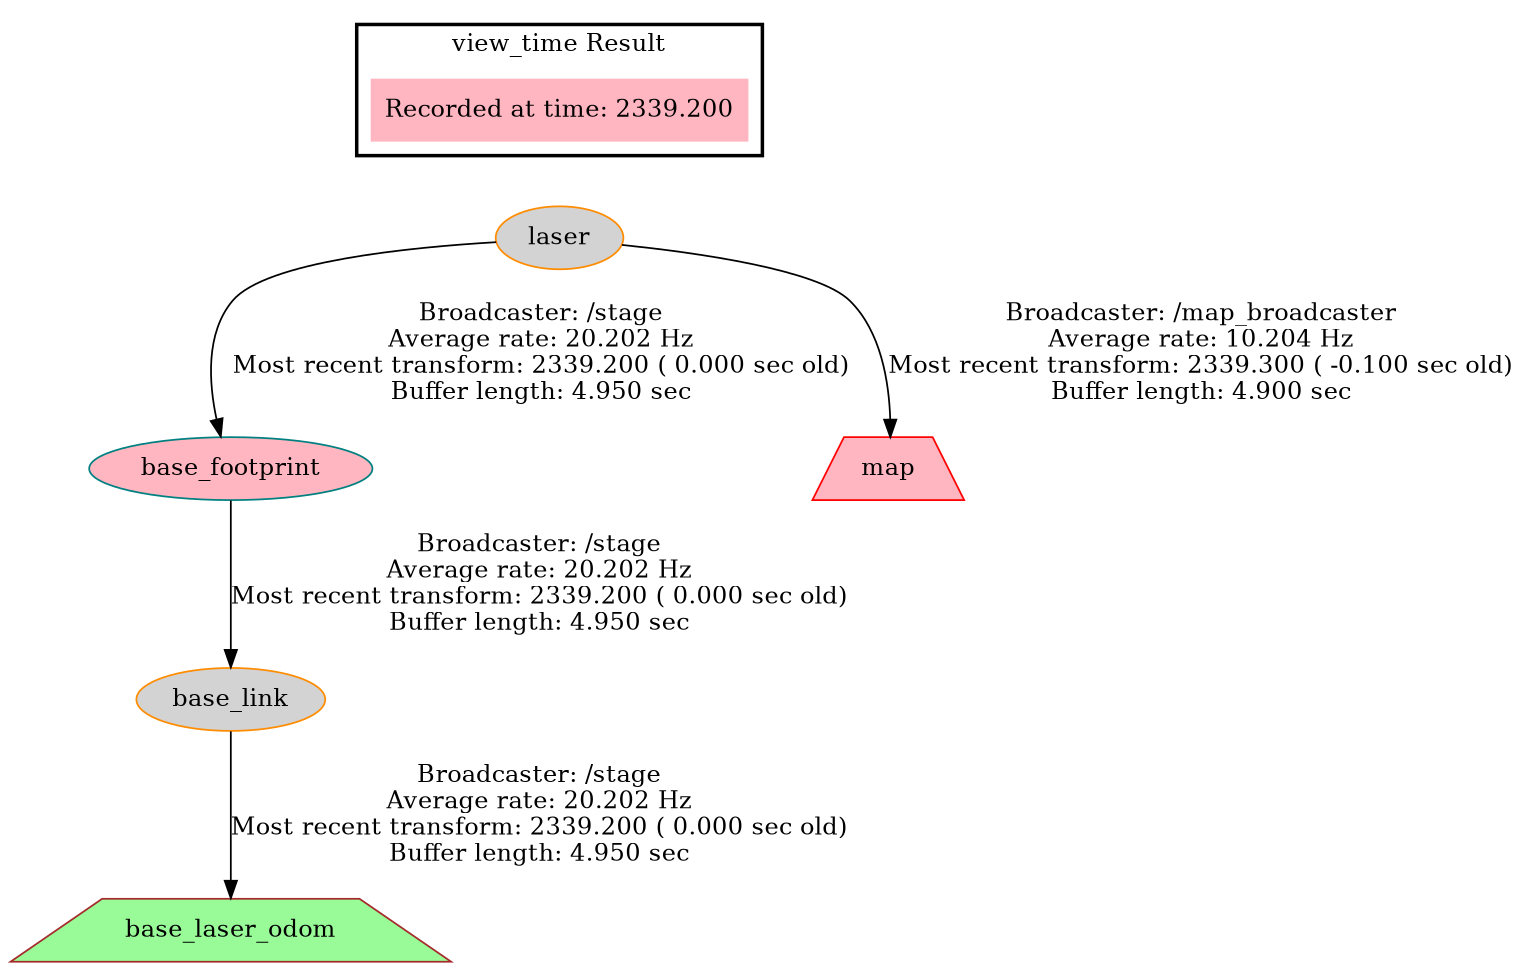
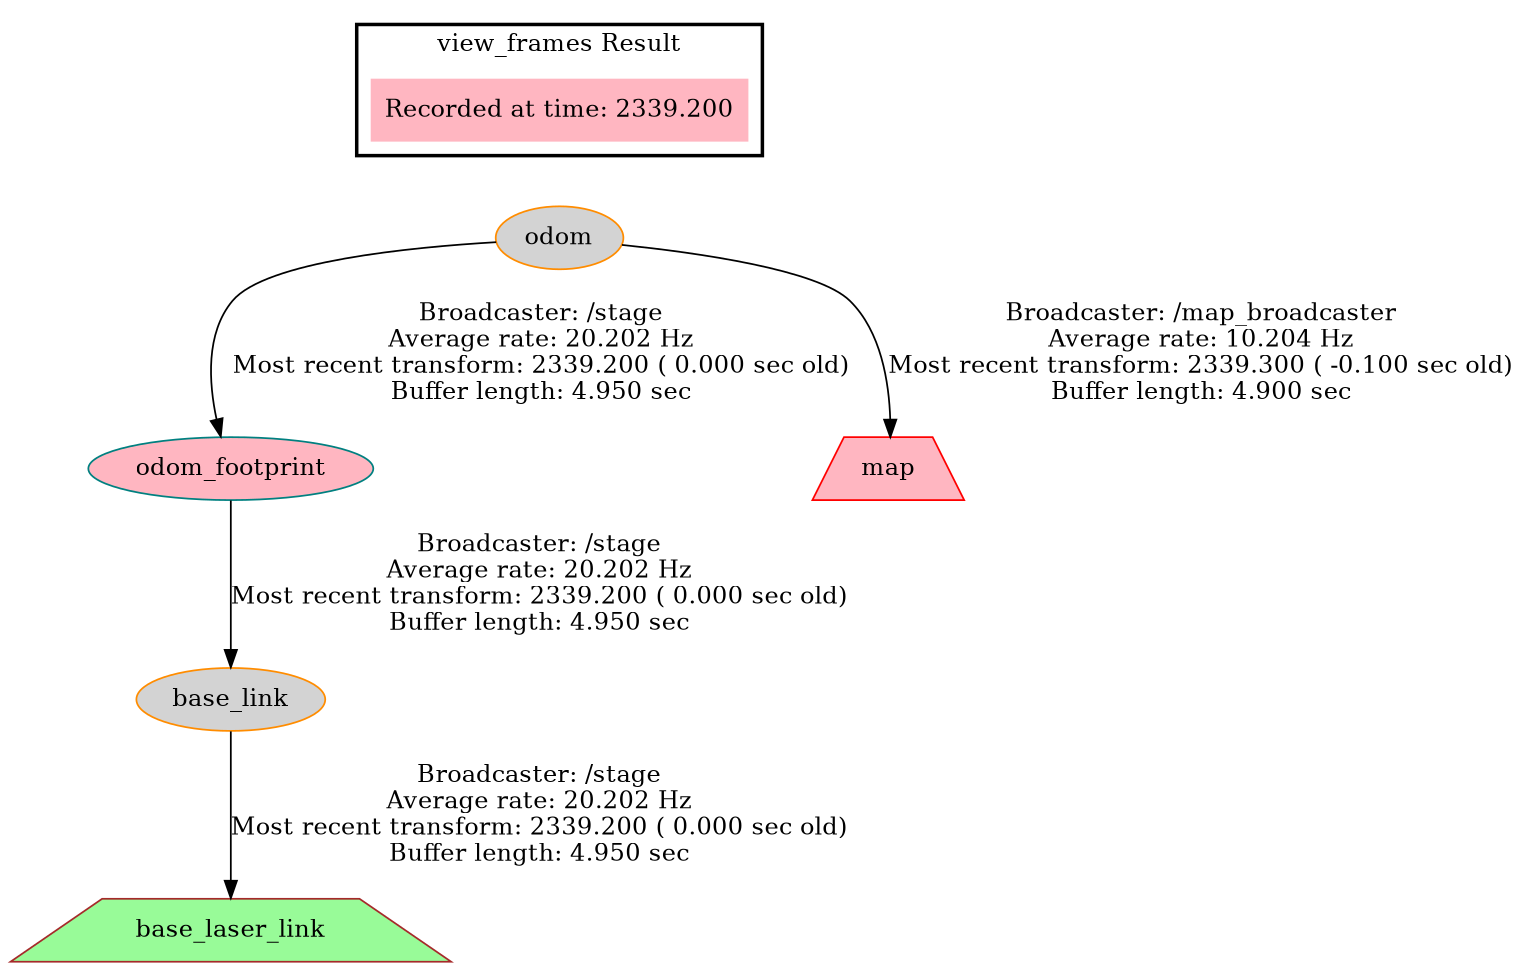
(560, 45) -> (560, 45)
(560, 238) -> (560, 238)
(231, 469) -> (231, 469)
(231, 930) -> (231, 930)
